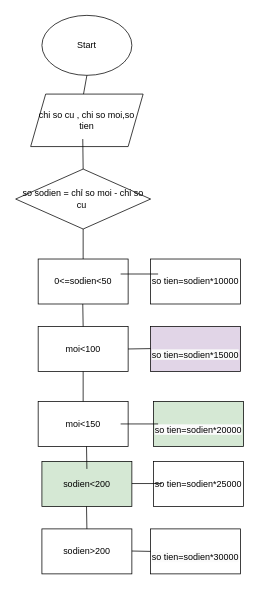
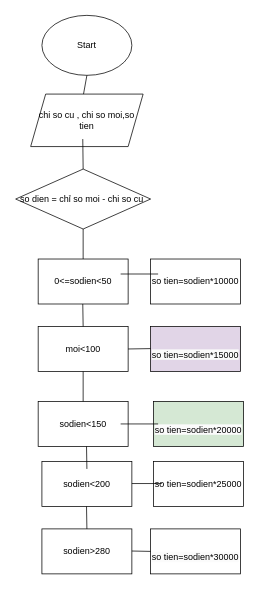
(83, 199) -> (83, 199)
(83, 424) -> (83, 424)
(87, 484) -> (87, 484)
(87, 552) -> (87, 552)
